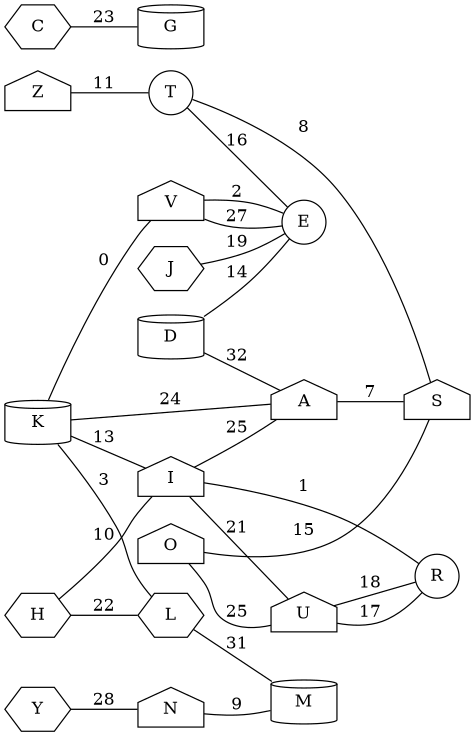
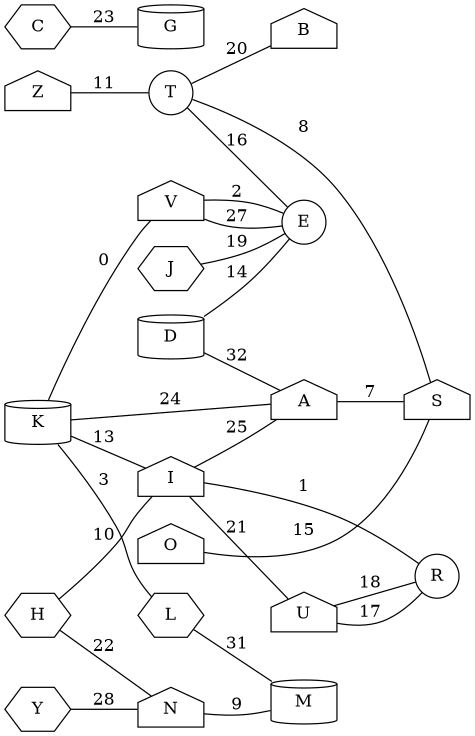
none -> (304, 31)
(217, 614) -> none
(104, 615) -> (106, 663)
